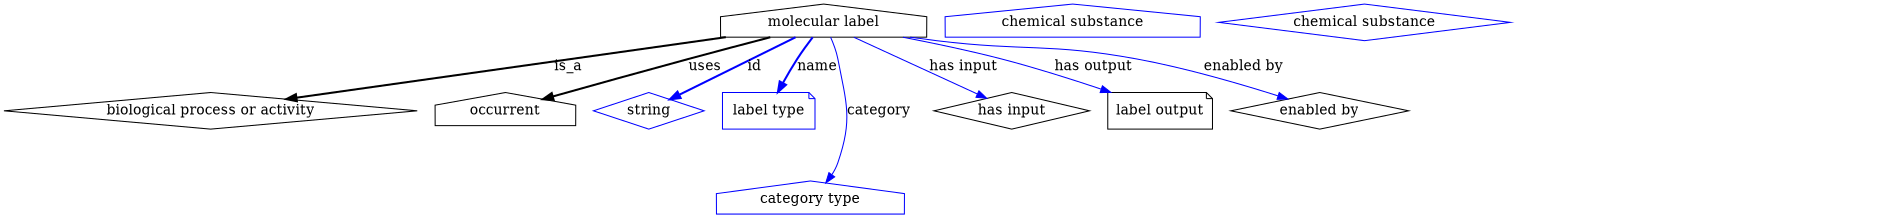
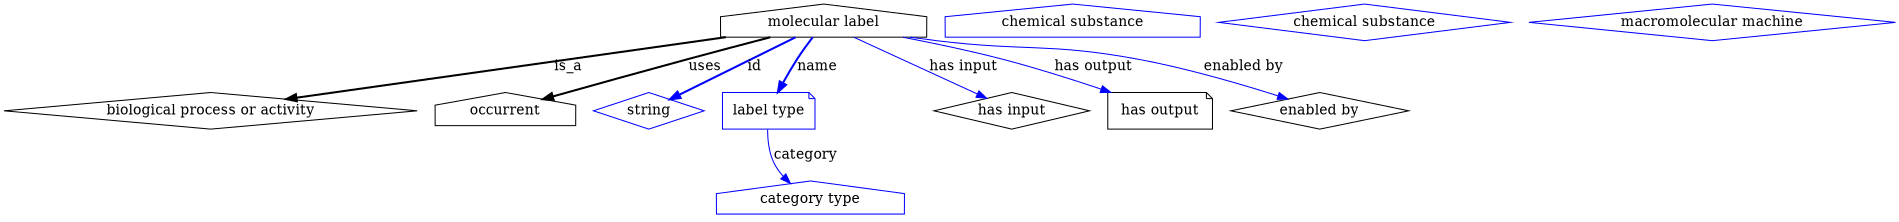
none -> (1712, 22)
(846, 106) -> (771, 155)
(1160, 111) -> (1160, 111)
